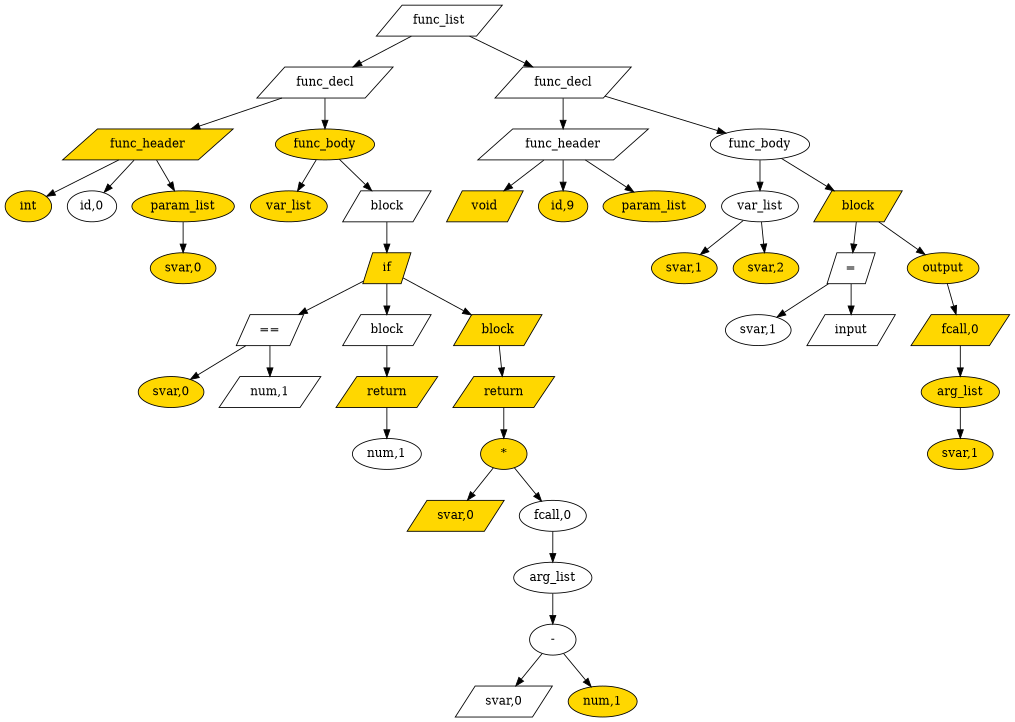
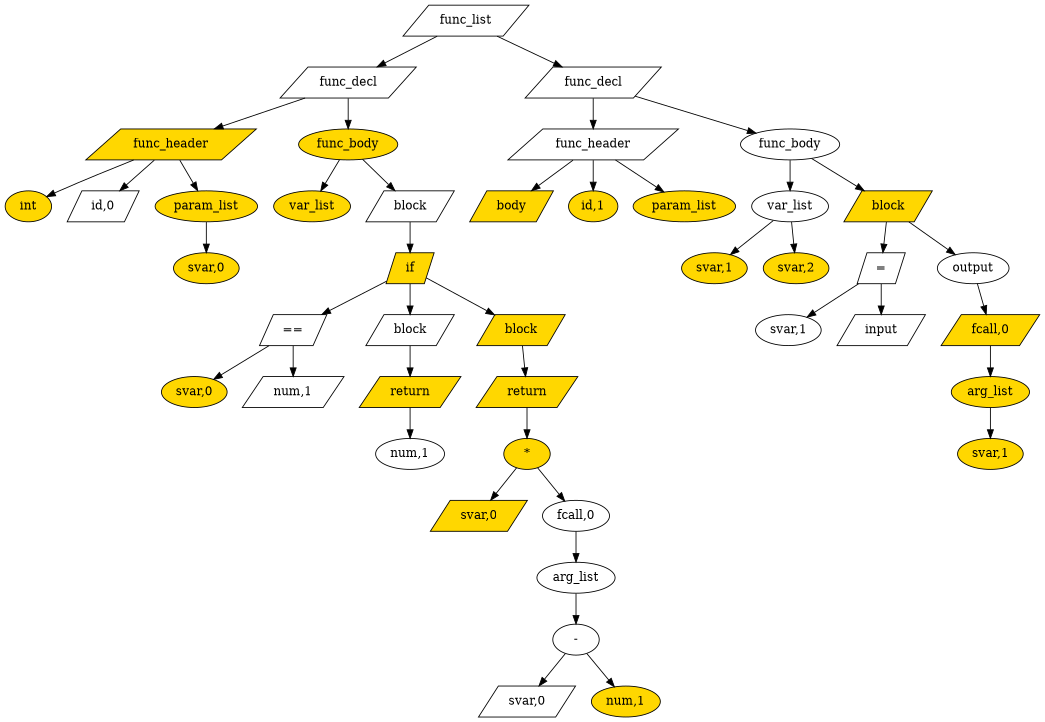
(92, 206) -> (103, 206)
(485, 206) -> (512, 206)
(563, 206) -> (593, 206)
(943, 268) -> (973, 268)
